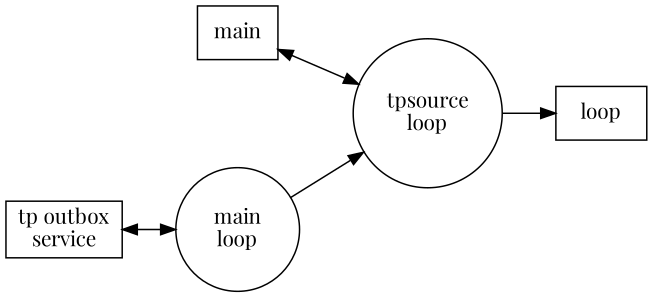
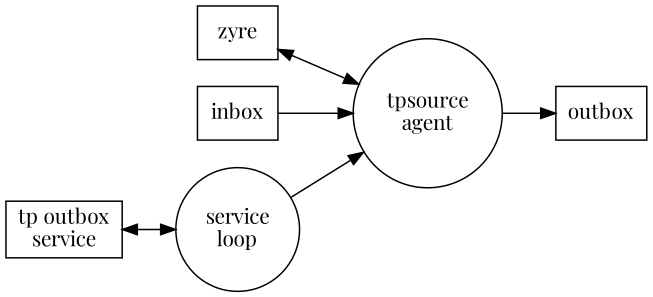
(238, 33) -> (238, 33)
none -> (238, 113)
(428, 113) -> (428, 113)
(601, 113) -> (601, 113)
(238, 230) -> (238, 230)
